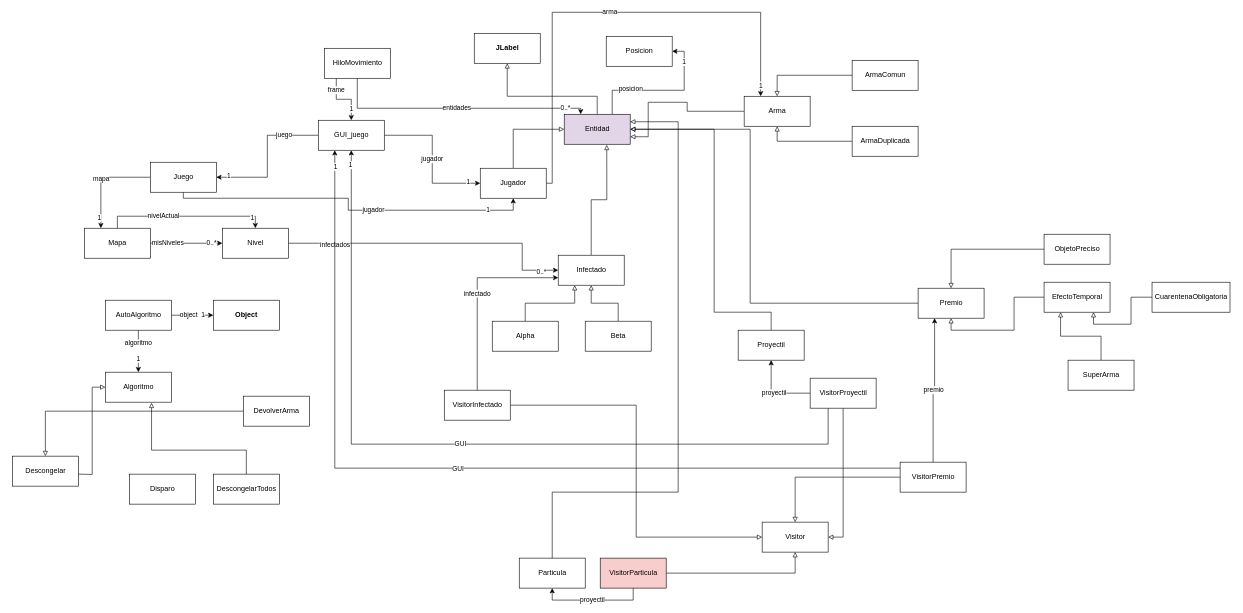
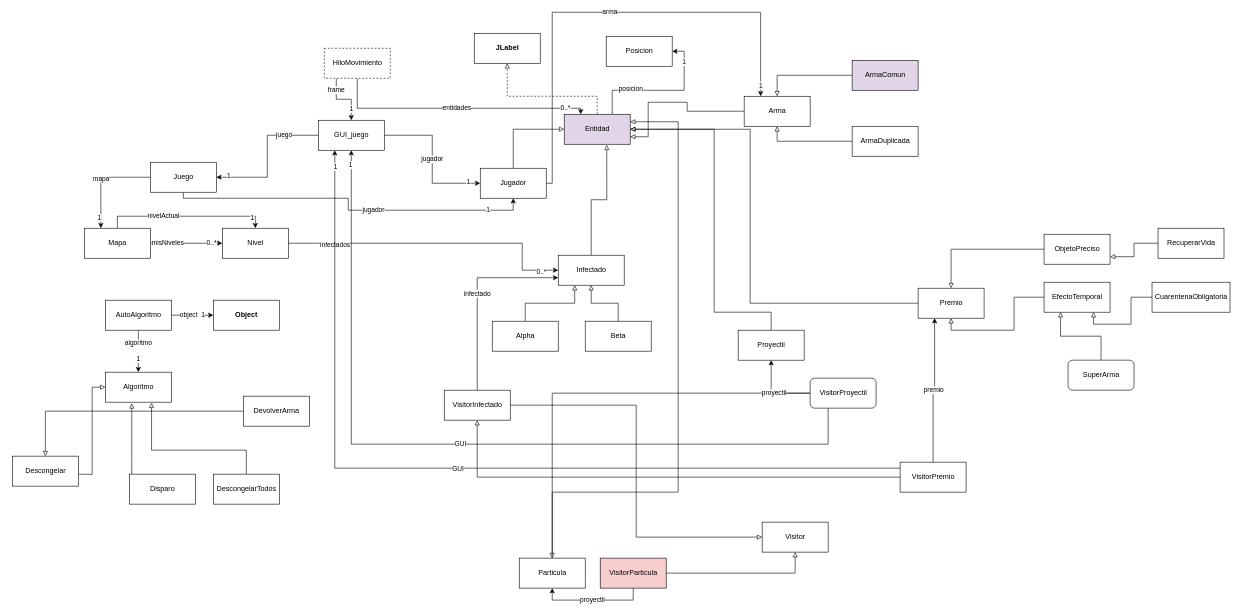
(357, 63) -> (357, 63)
(885, 75) -> (885, 75)
(547, 96) -> (547, 96)
none -> (1191, 243)
none -> (1134, 247)
(1101, 375) -> (1101, 375)
(843, 393) -> (843, 393)
none -> (132, 442)
(843, 475) -> (609, 393)
(795, 496) -> (611, 477)
